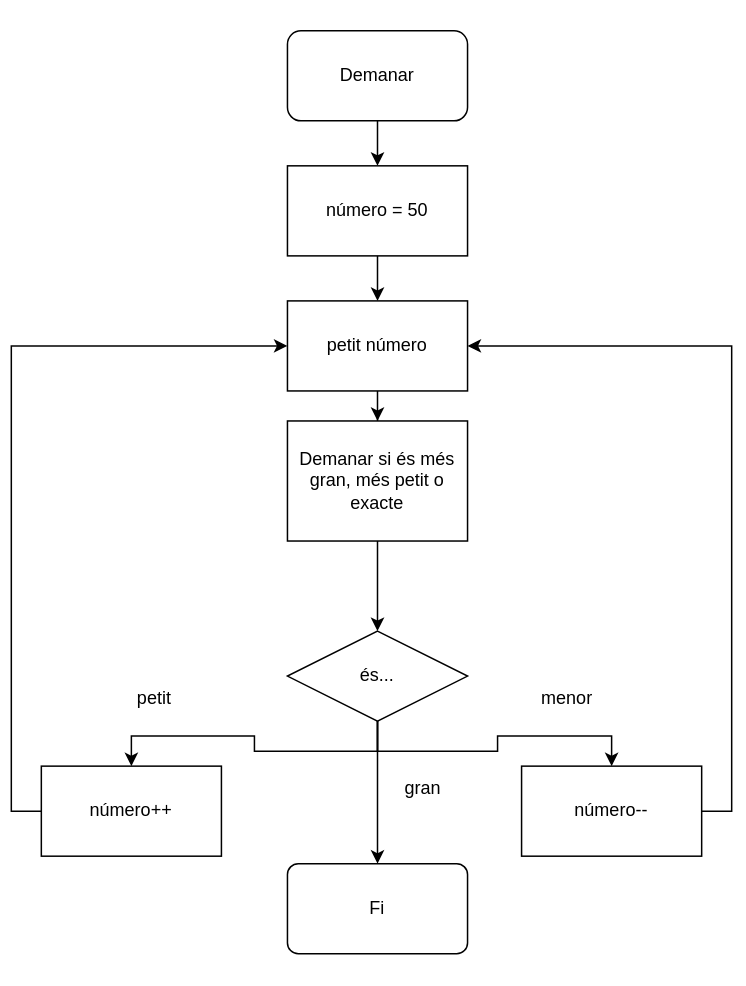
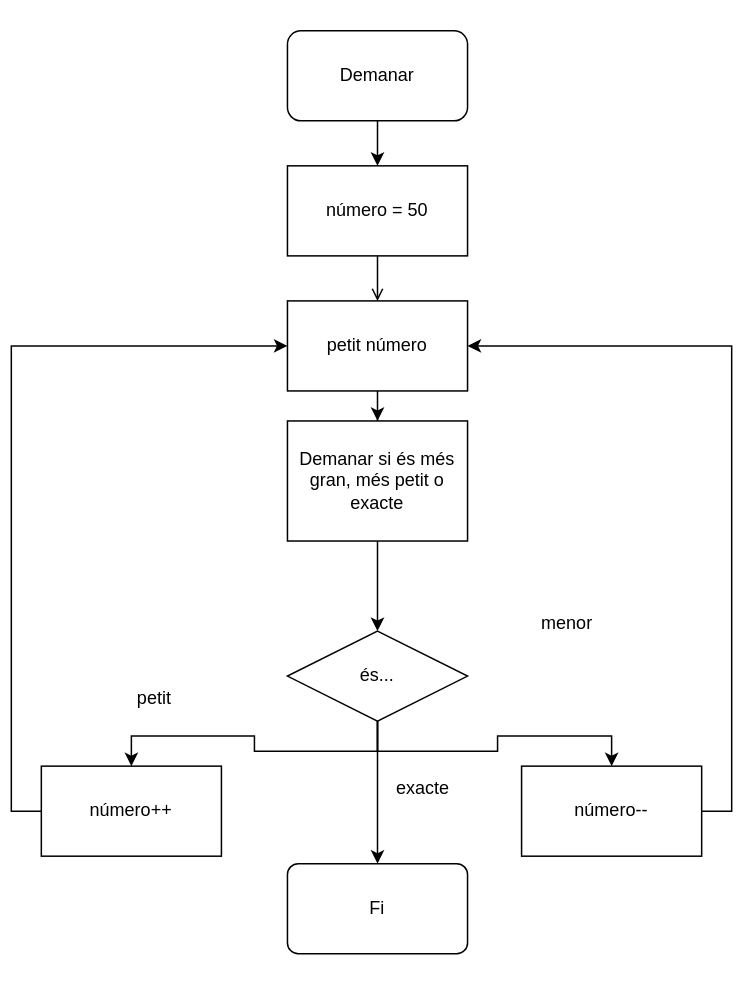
(377, 289) -> (377, 292)
(566, 698) -> (566, 623)
(423, 788) -> (423, 788)
